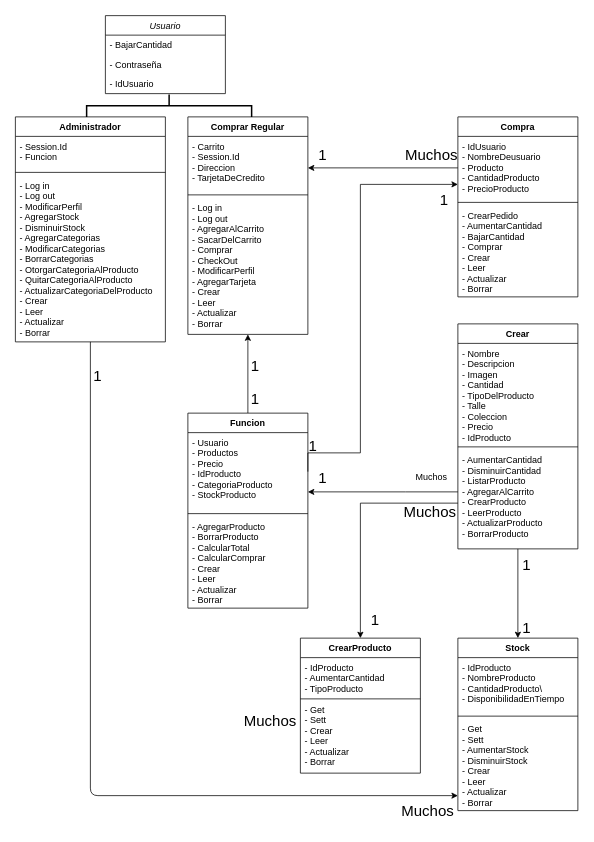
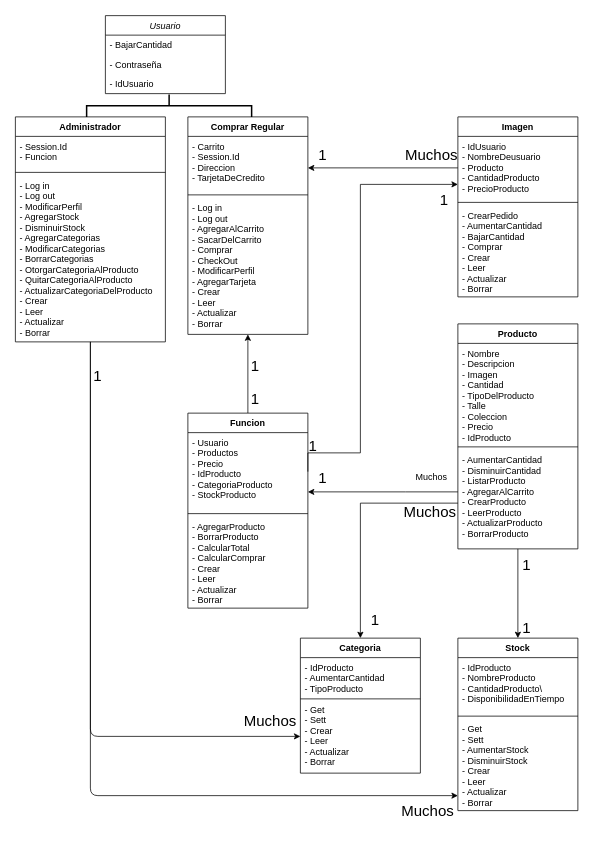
(518, 127) -> (518, 127)
(518, 334) -> (518, 334)
(360, 648) -> (360, 648)
none -> (193, 736)
